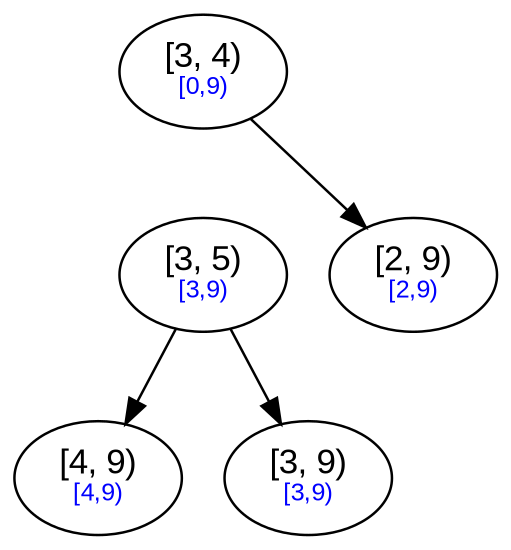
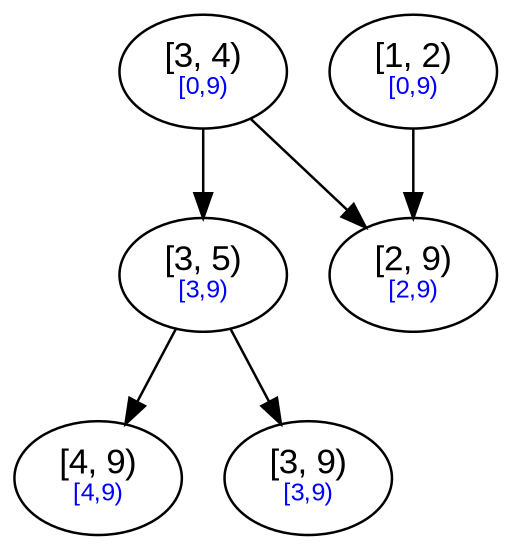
none -> (413, 72)
none -> (203, 161)
